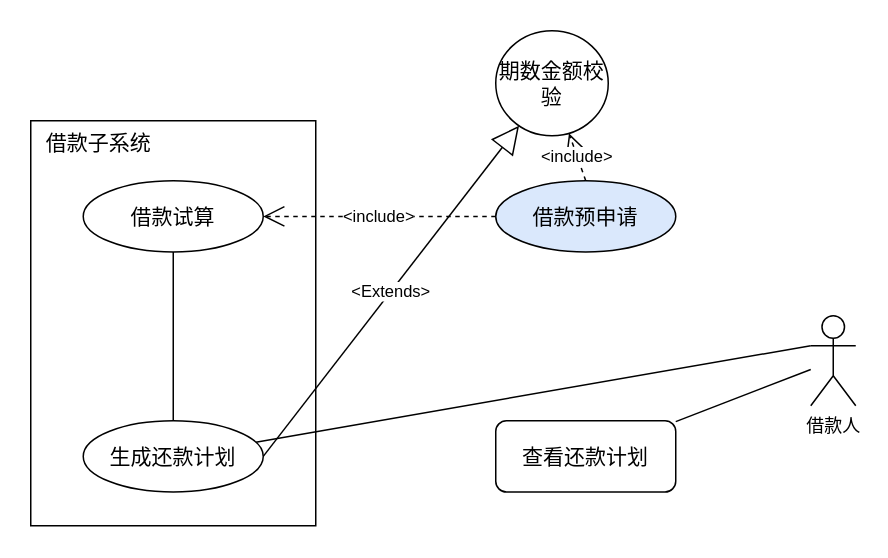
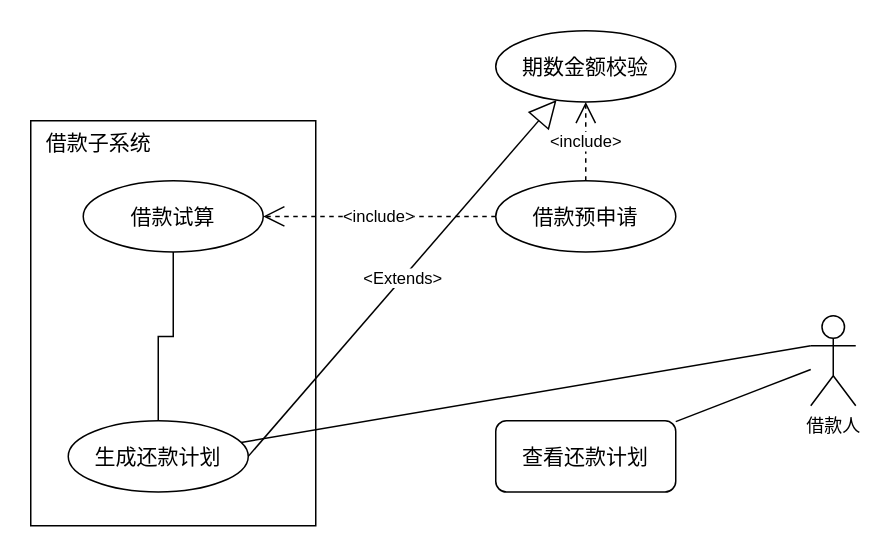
(552, 83) -> (586, 66)
(586, 216) -> (586, 216)
(173, 456) -> (158, 456)
